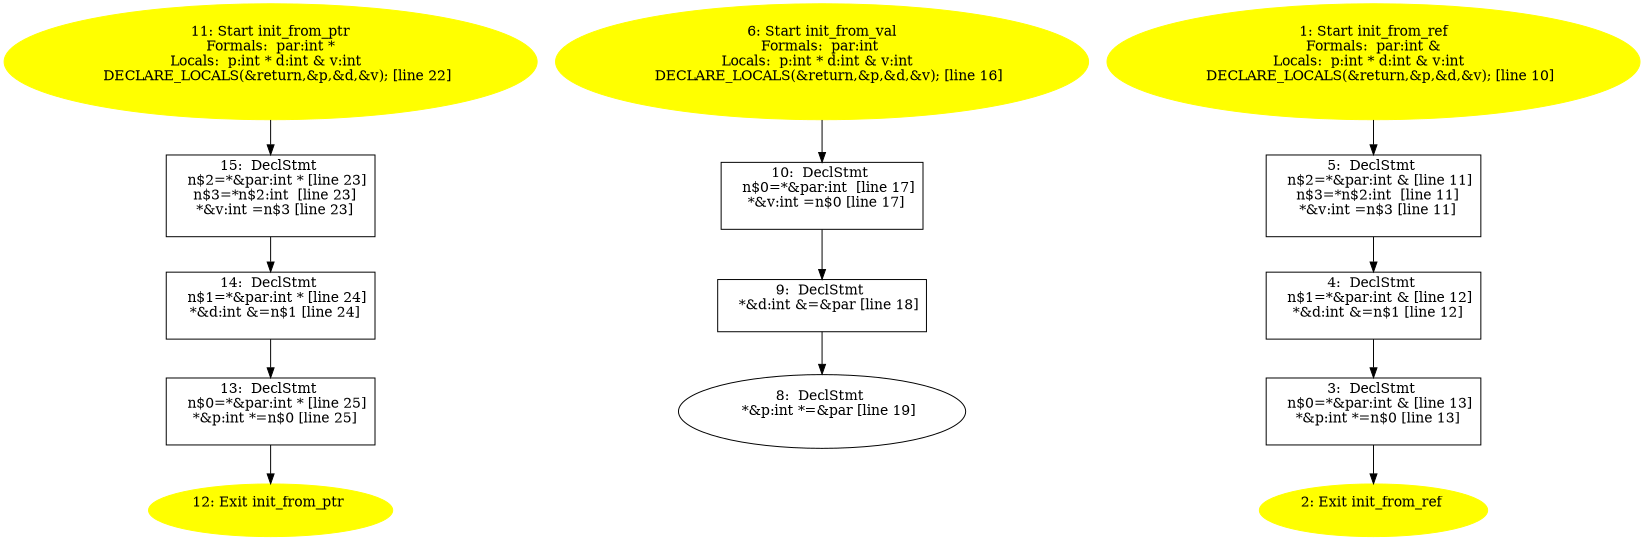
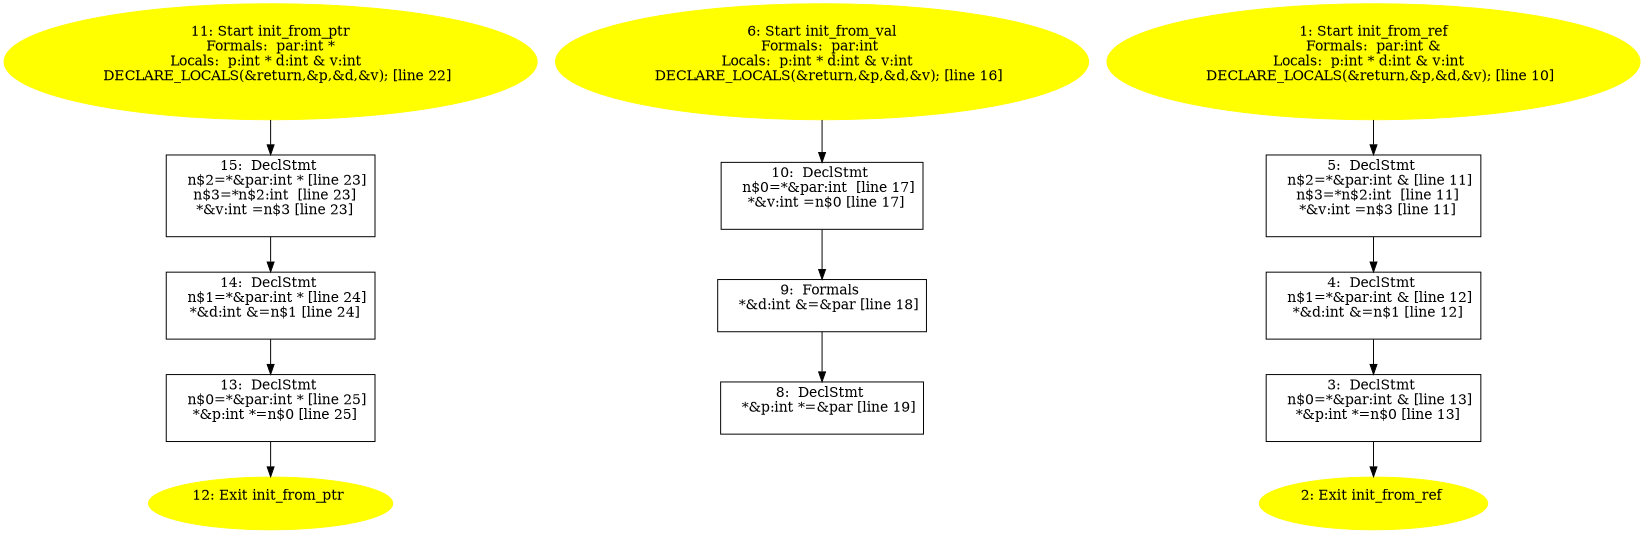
(822, 306) -> (822, 306)
(822, 411) -> (822, 408)
